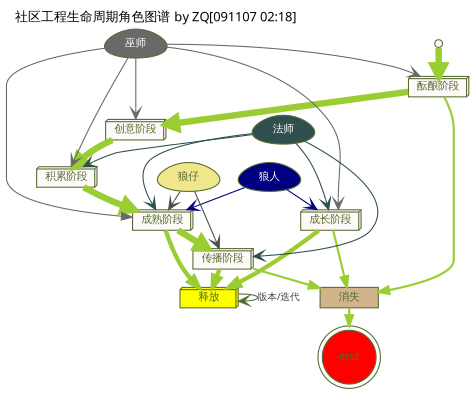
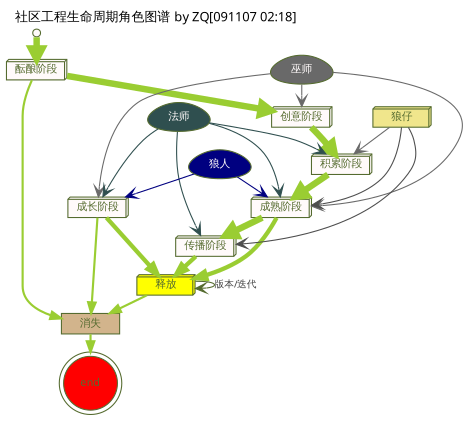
(290, 50) -> none
(100, 107) -> (376, 137)
(6, 140) -> (459, 137)
(189, 177) -> (402, 117)
(281, 277) -> (133, 302)
